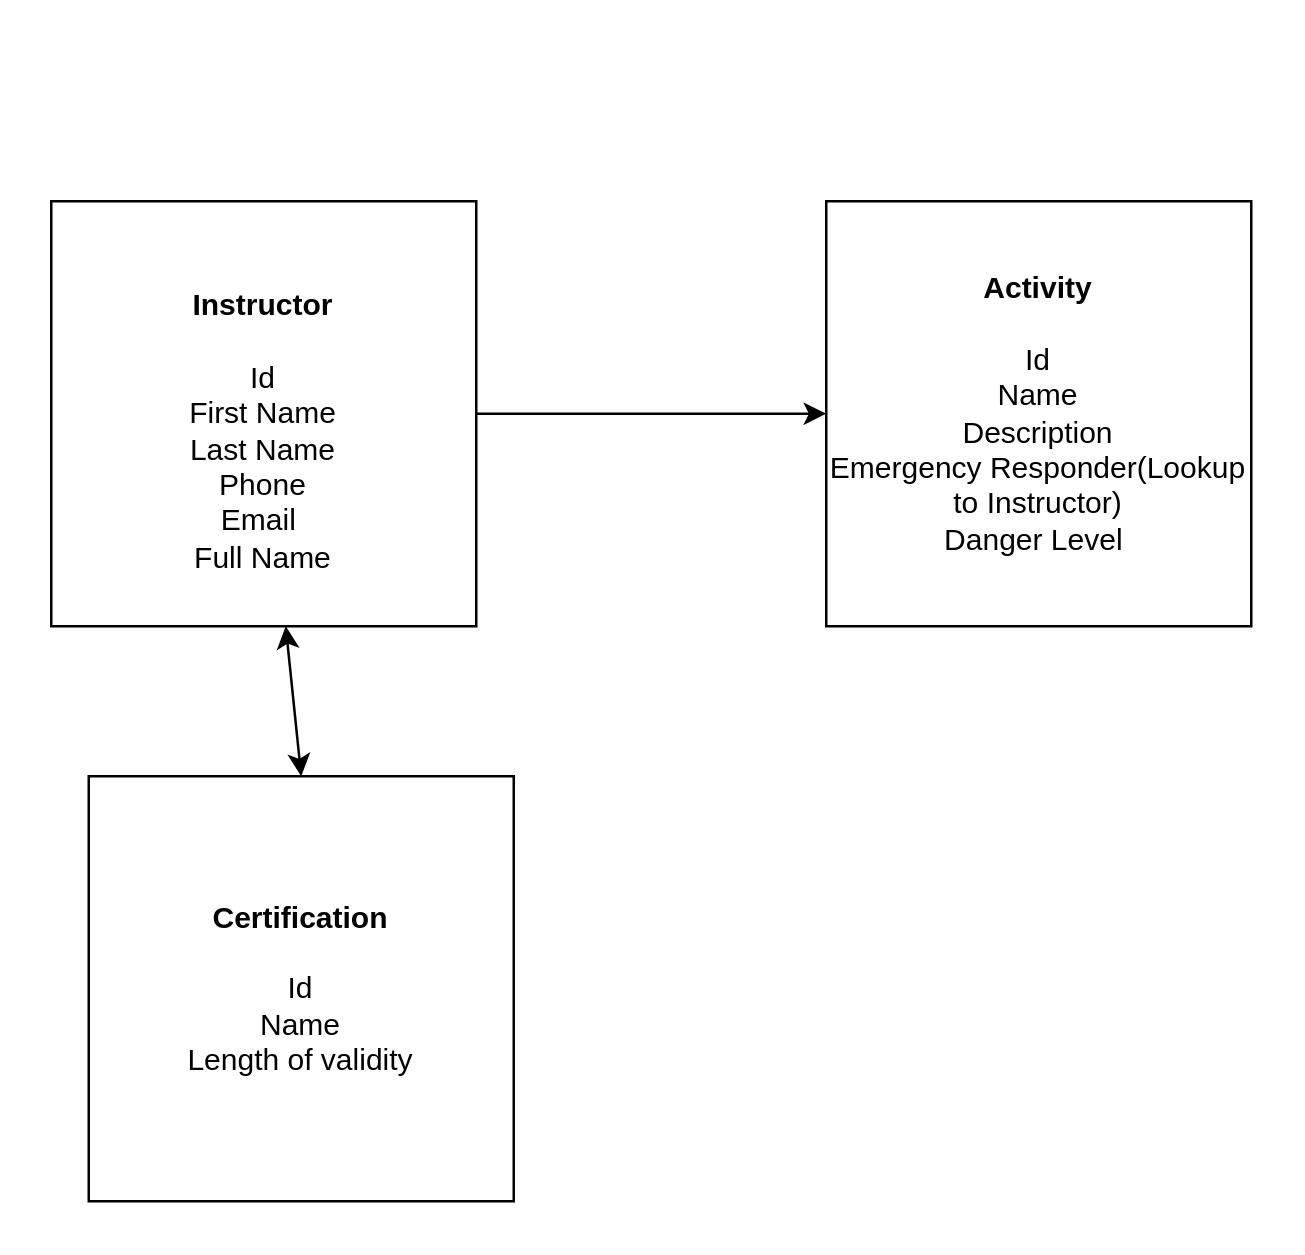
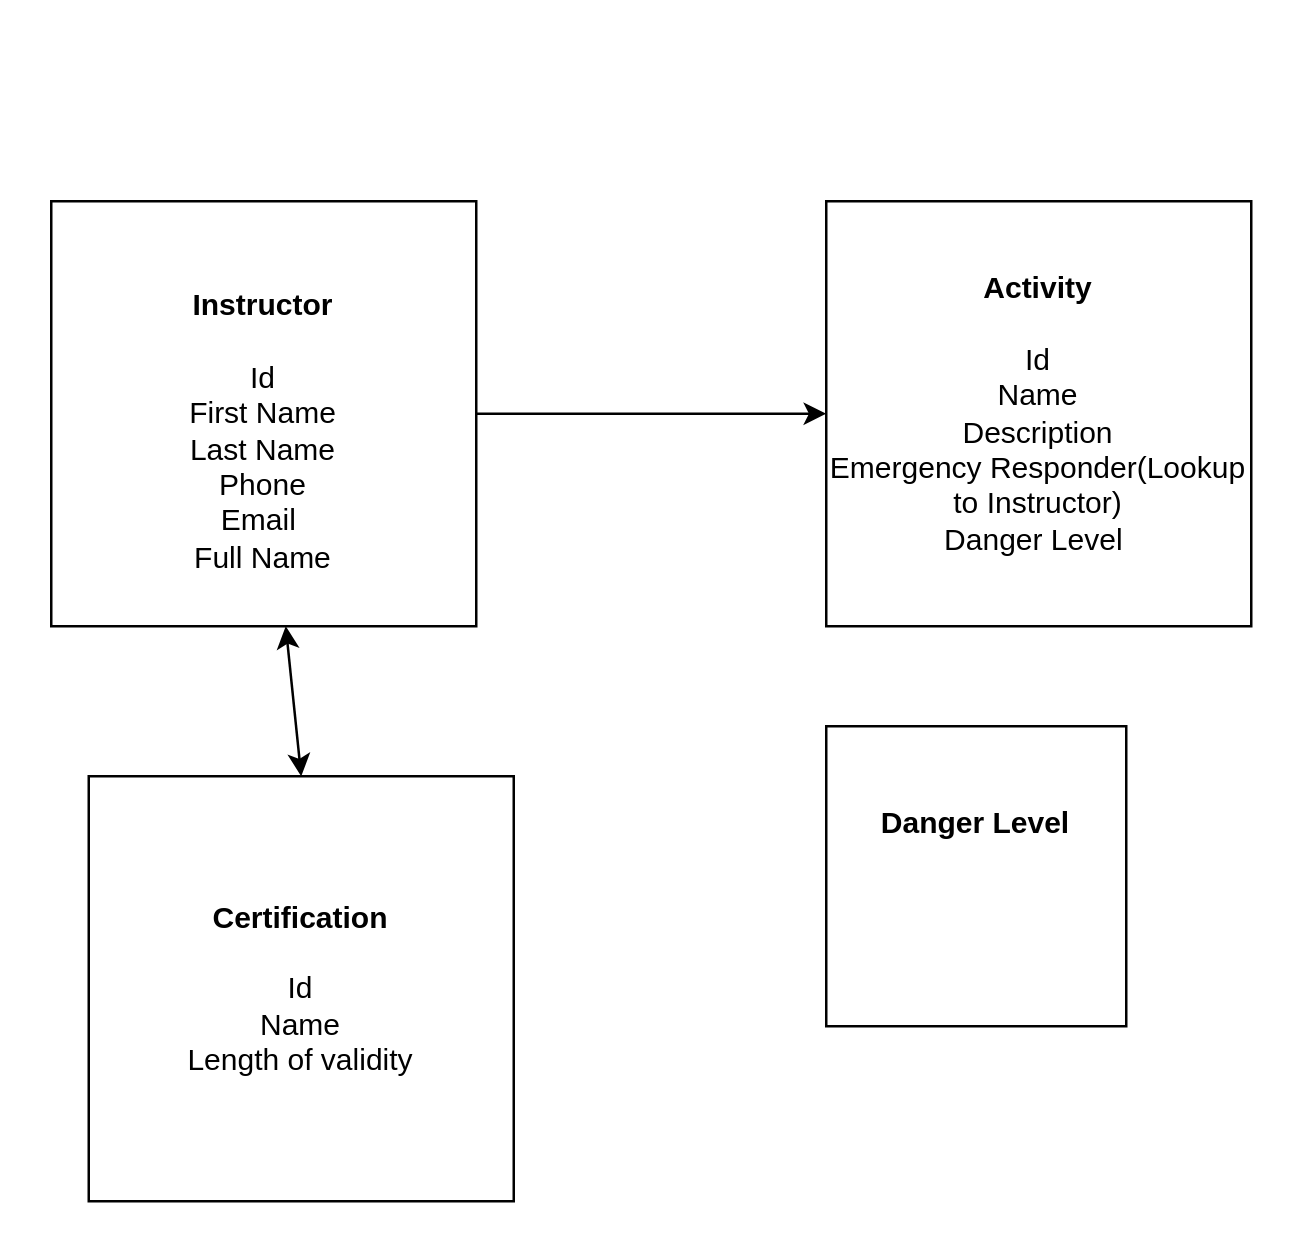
none -> (976, 876)
